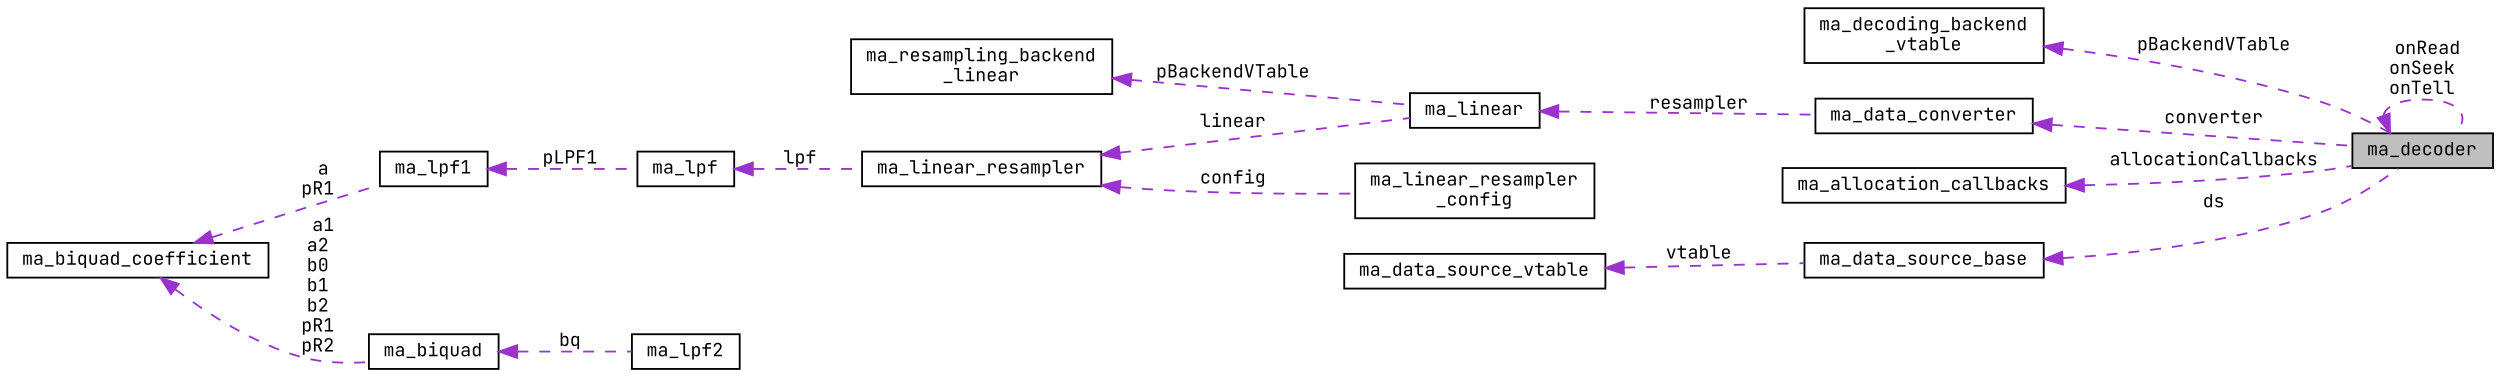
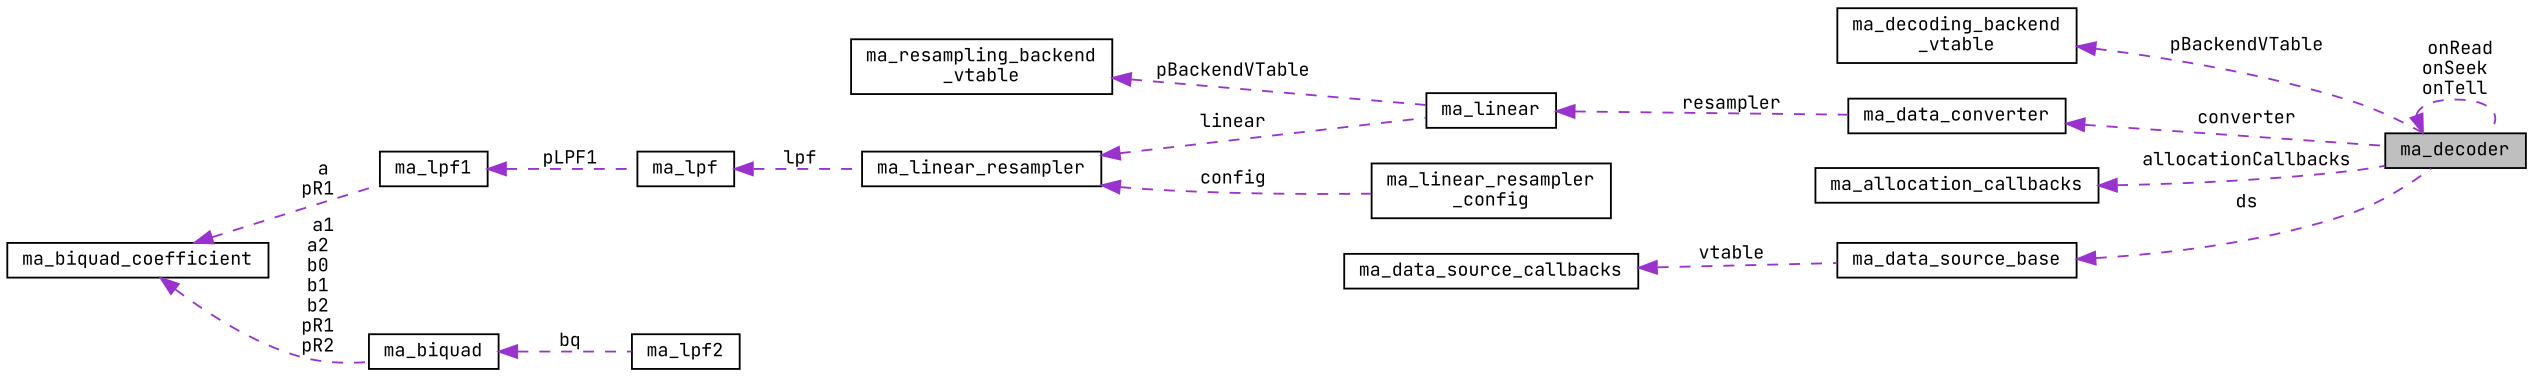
(982, 67) -> (982, 67)
(1475, 271) -> (1491, 271)
